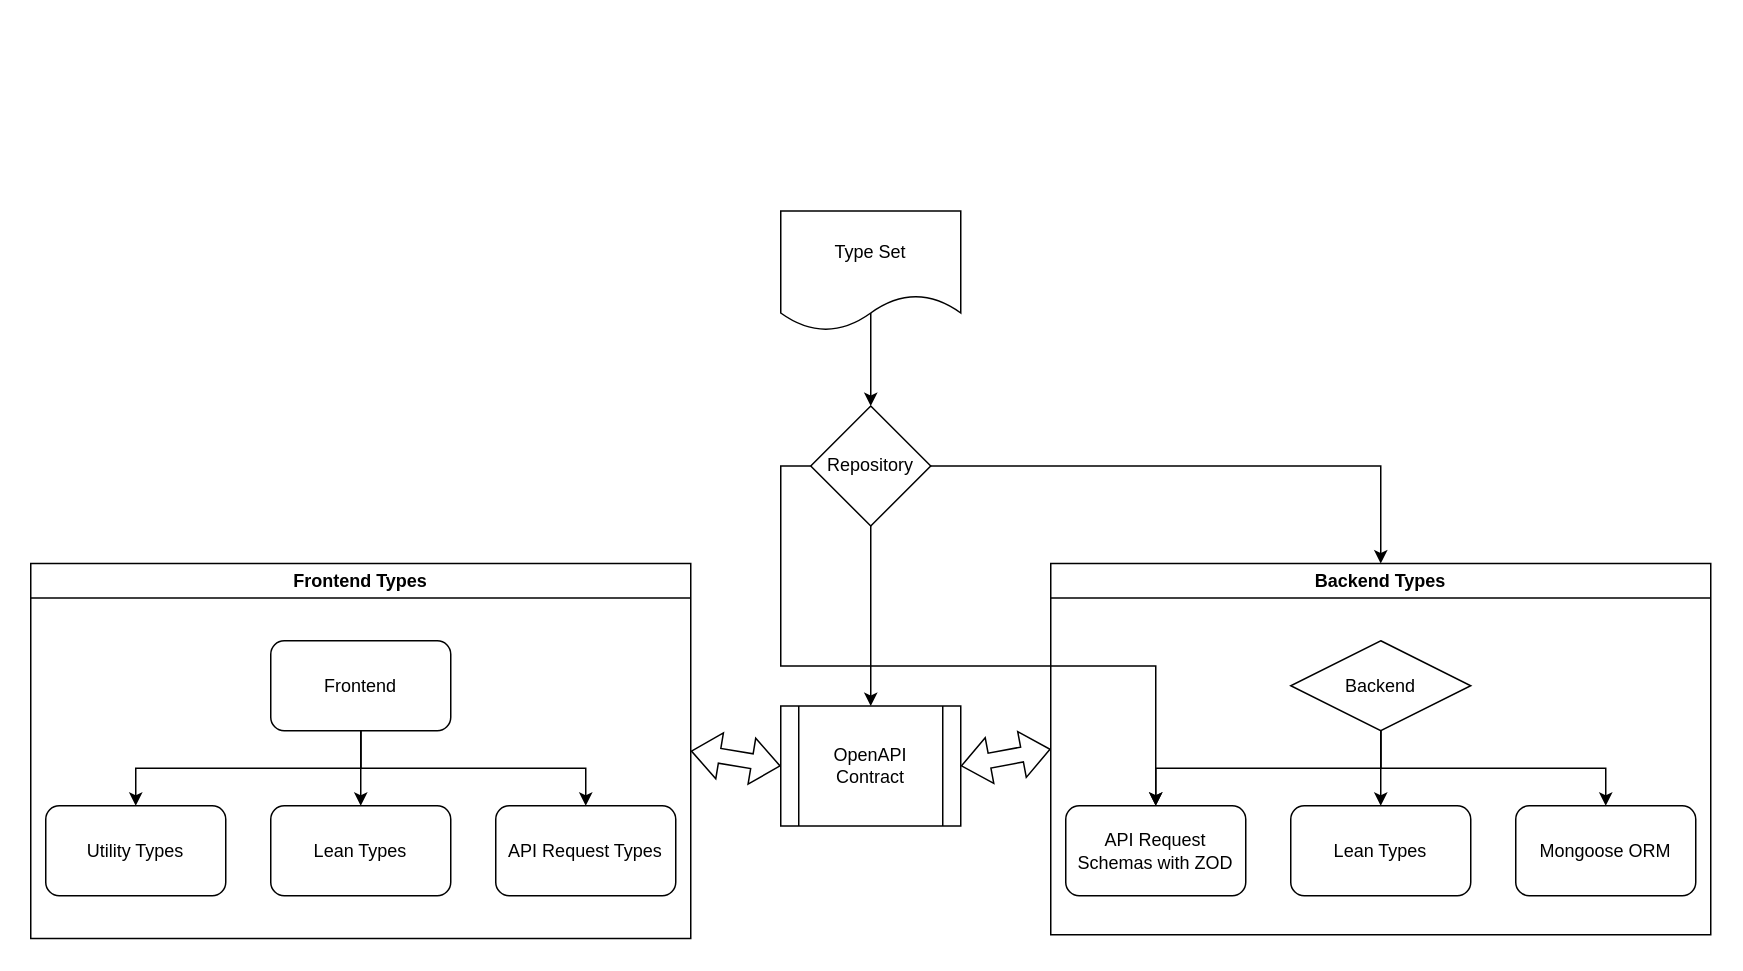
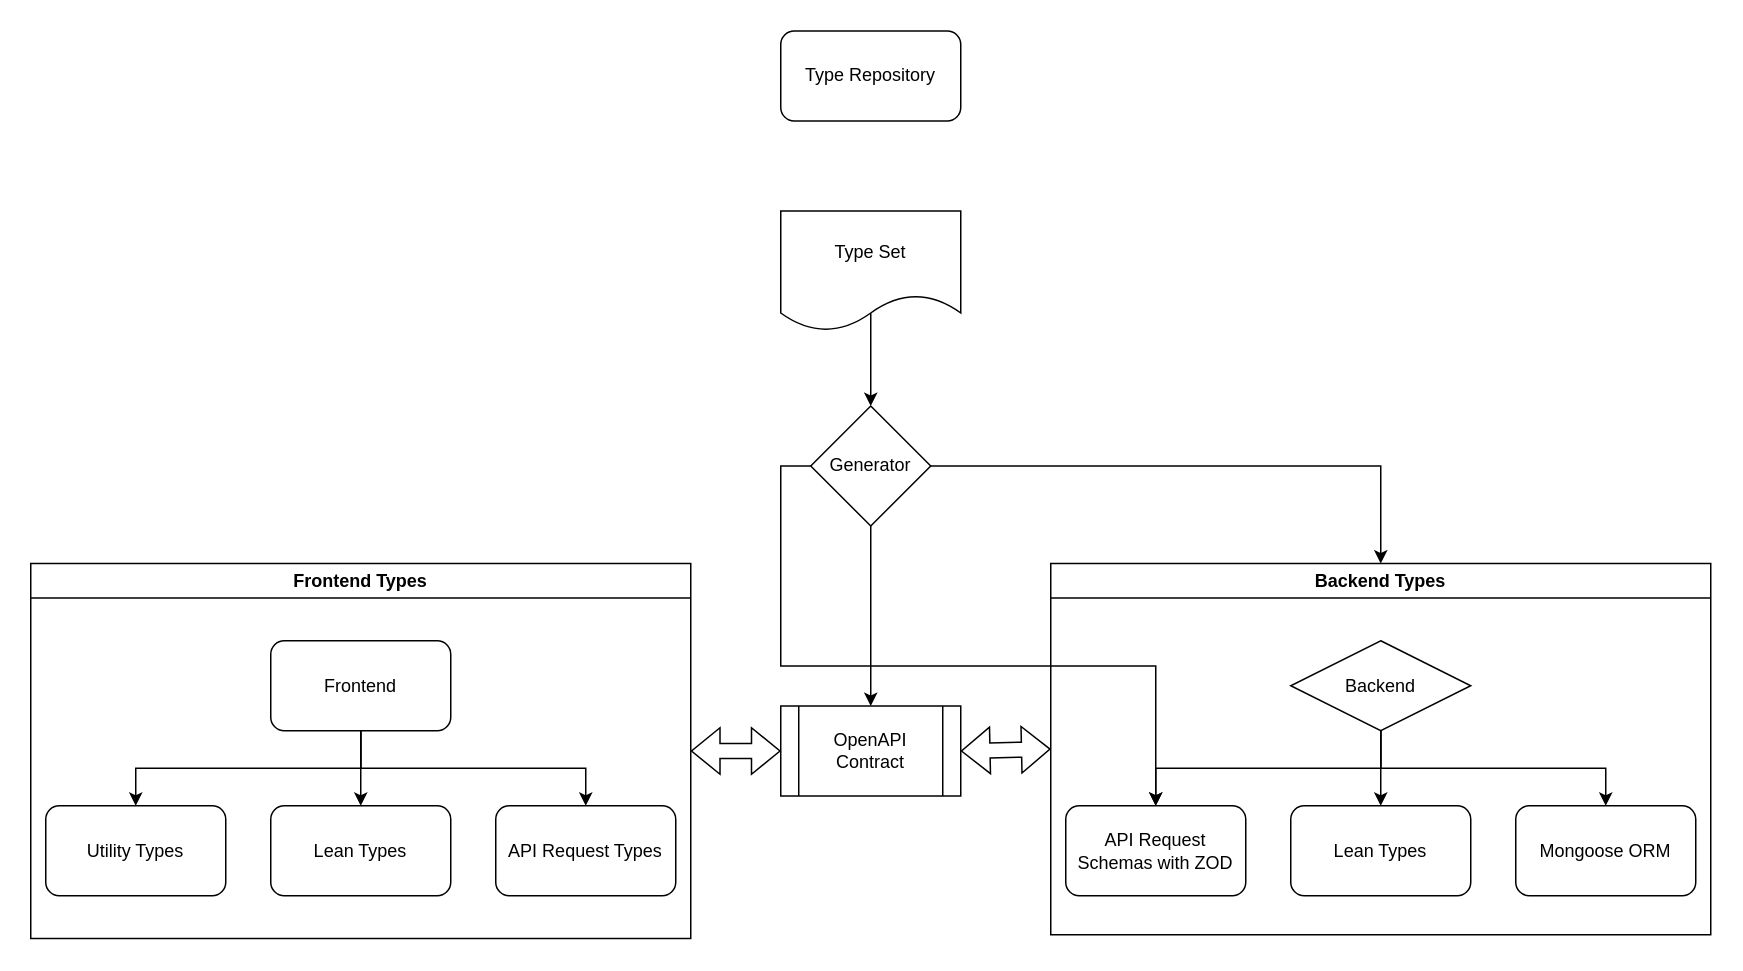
none -> (871, 76)
(871, 466) -> (871, 466)
(871, 766) -> (871, 751)
